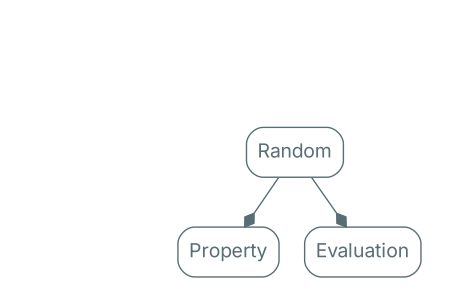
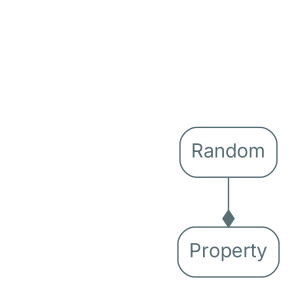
(363, 252) -> none
